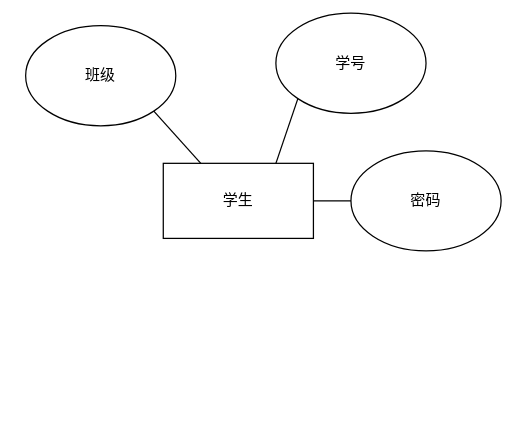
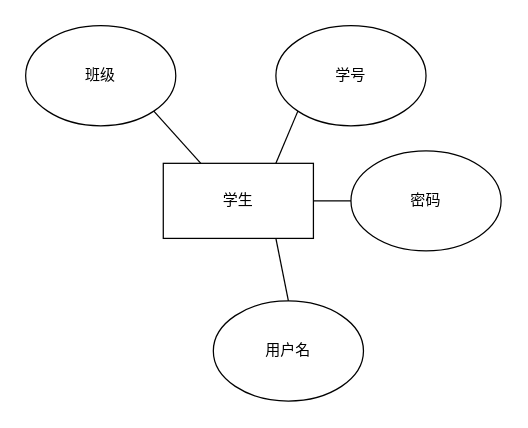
(351, 63) -> (351, 76)
none -> (282, 270)
none -> (288, 351)
